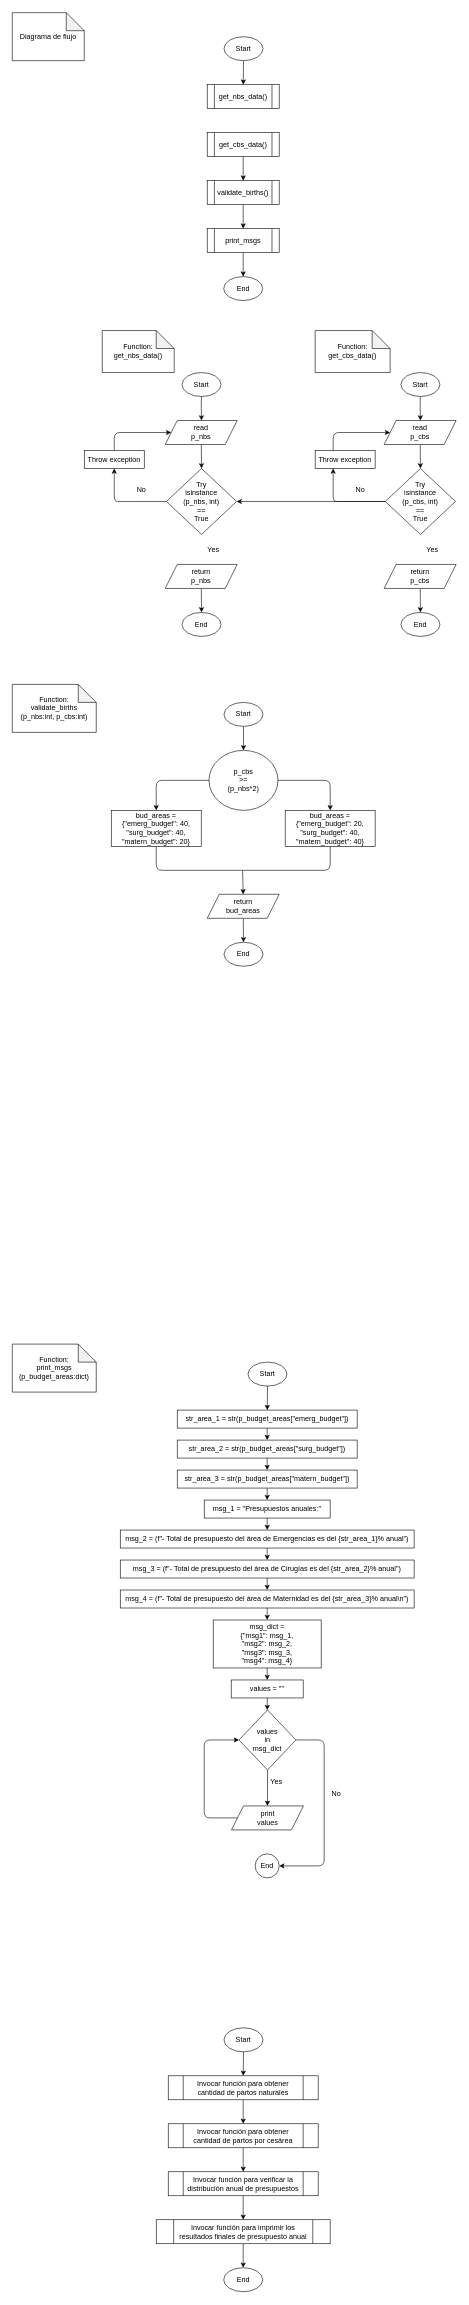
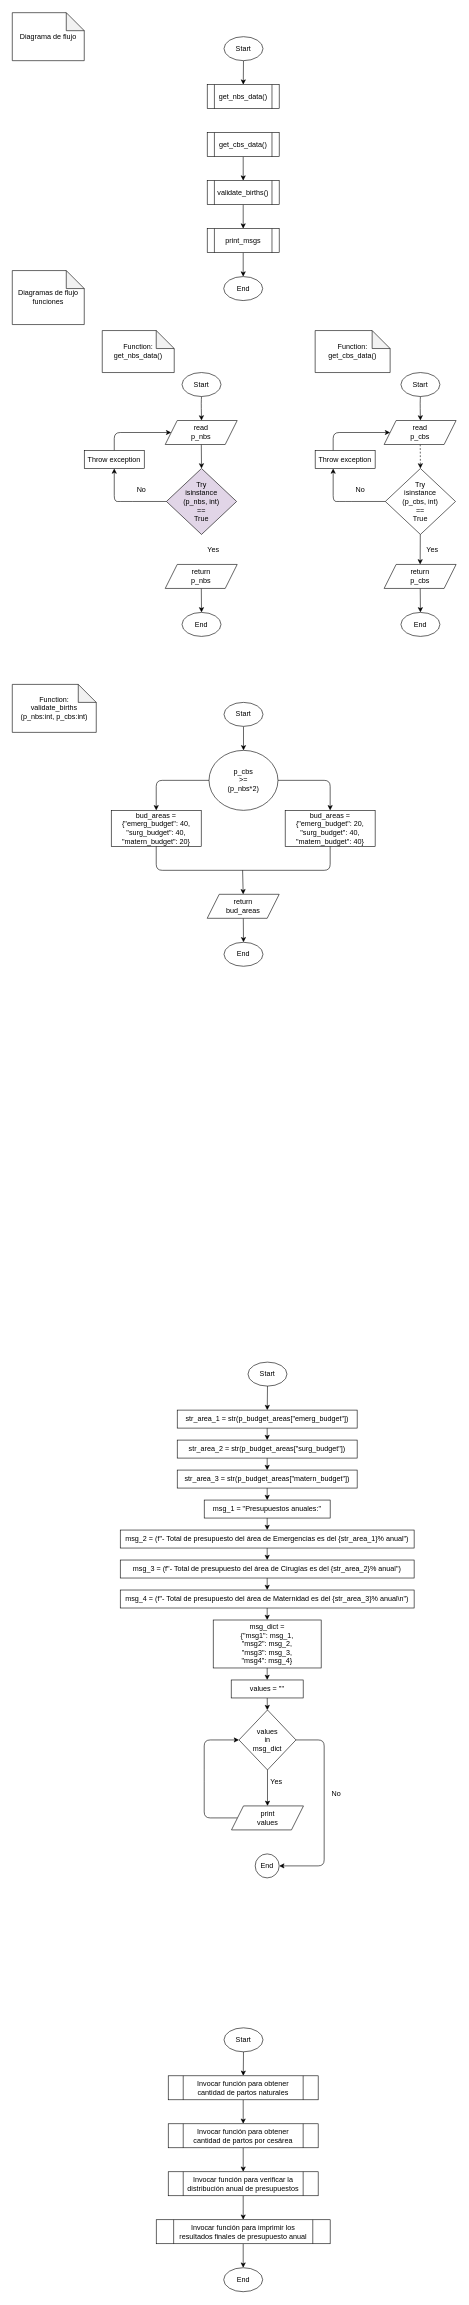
none -> (48, 297)
(420, 453) -> (420, 453)
(202, 501) -> (202, 501)
(287, 501) -> (420, 558)
(54, 1368) -> none
